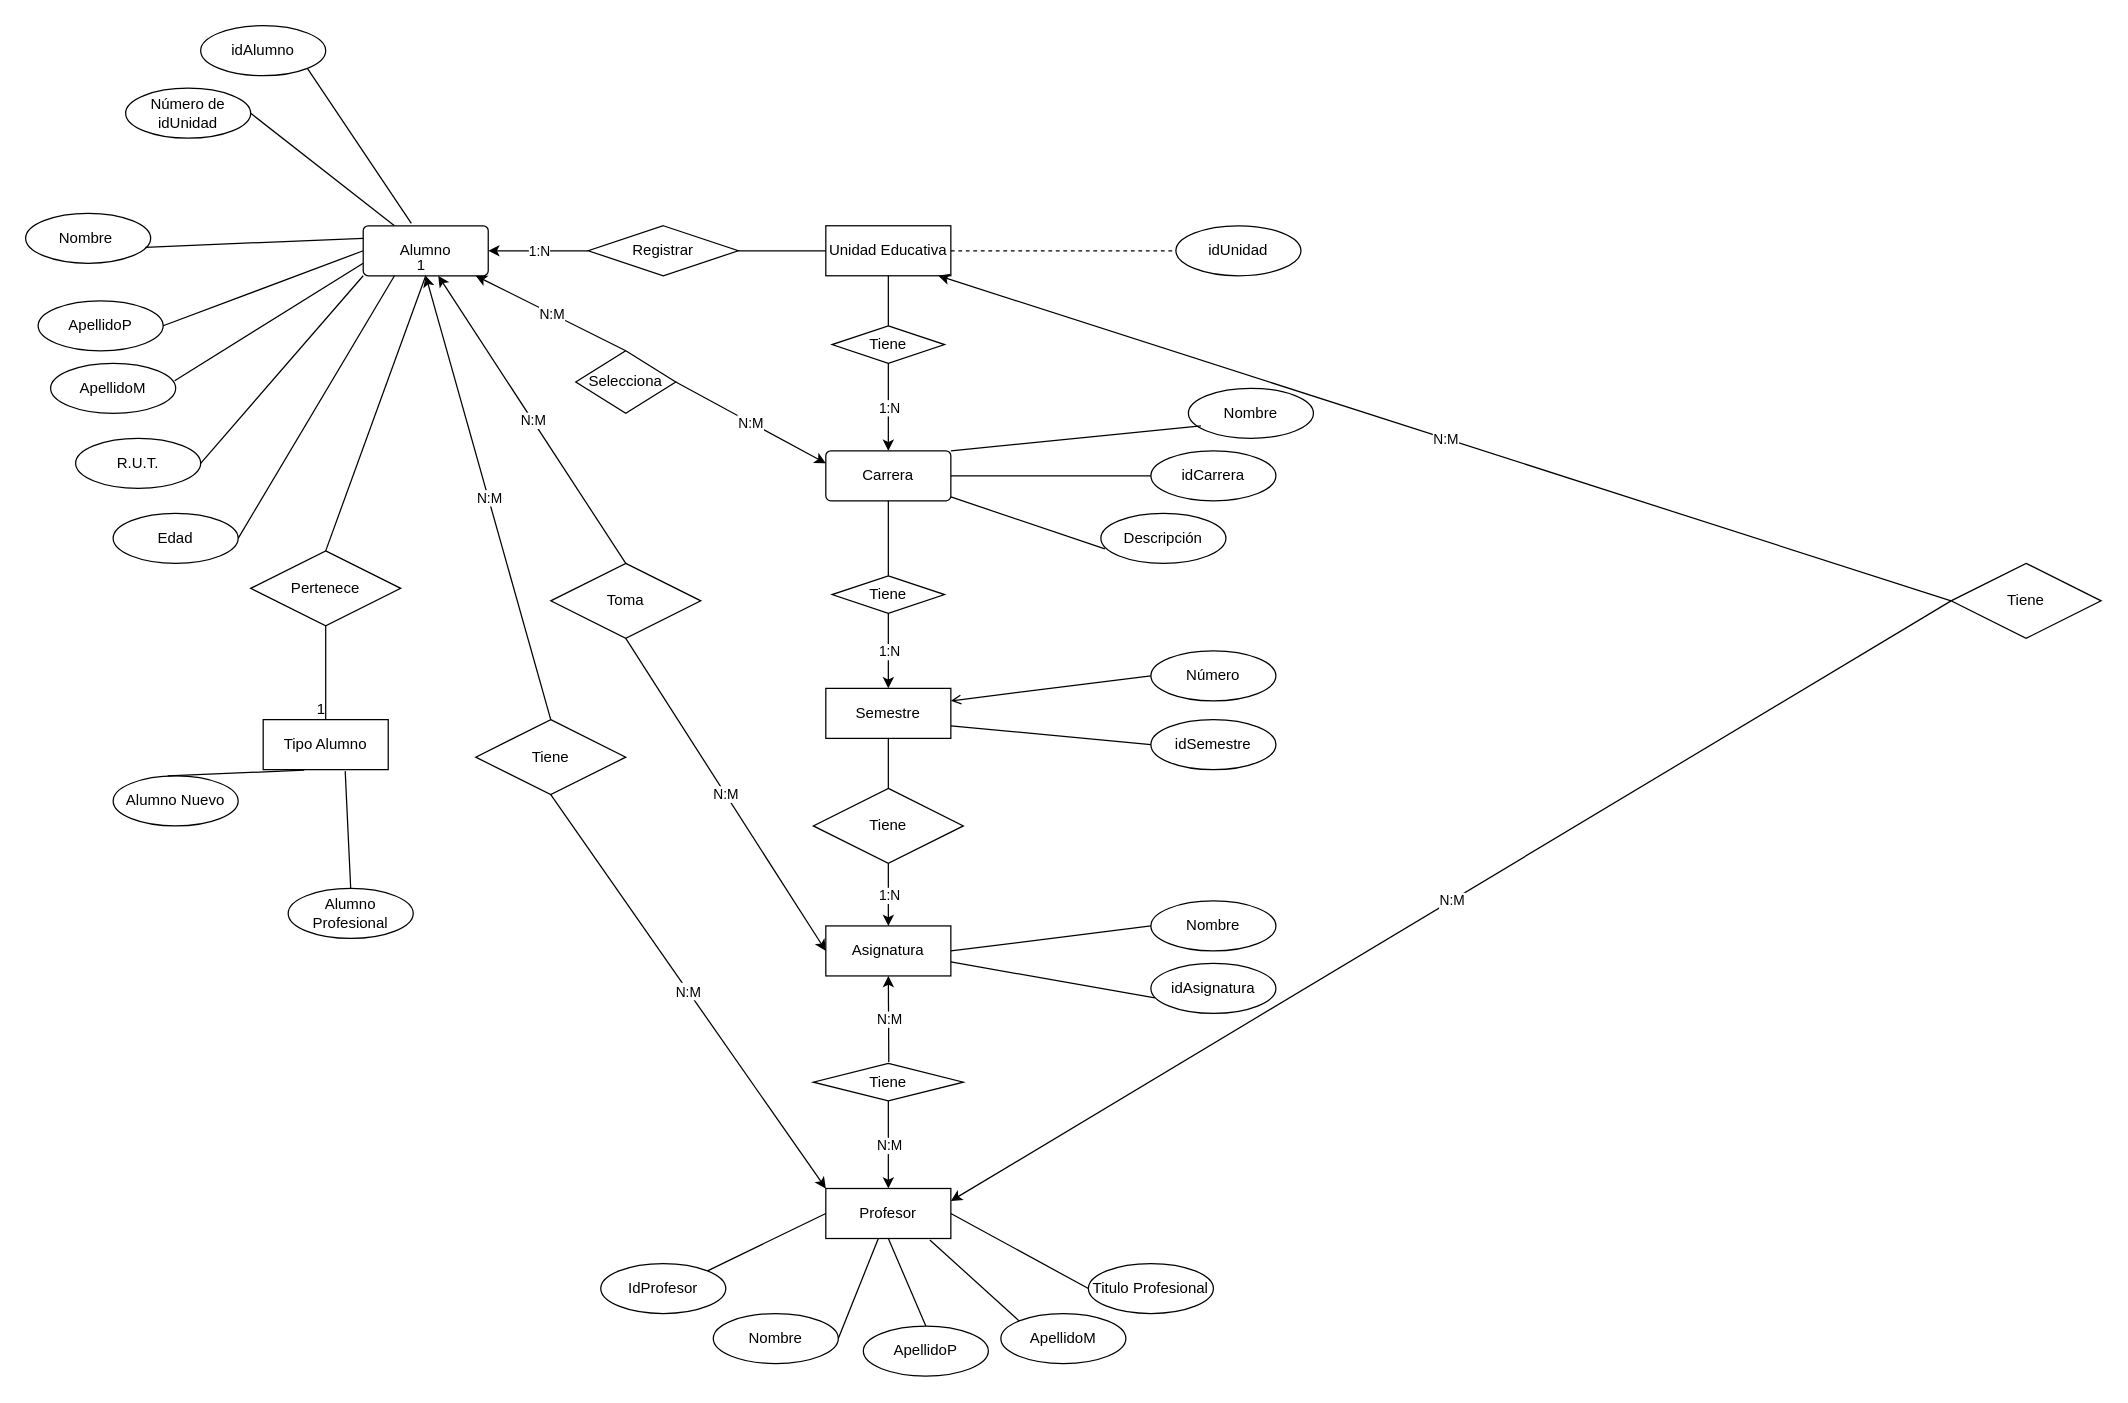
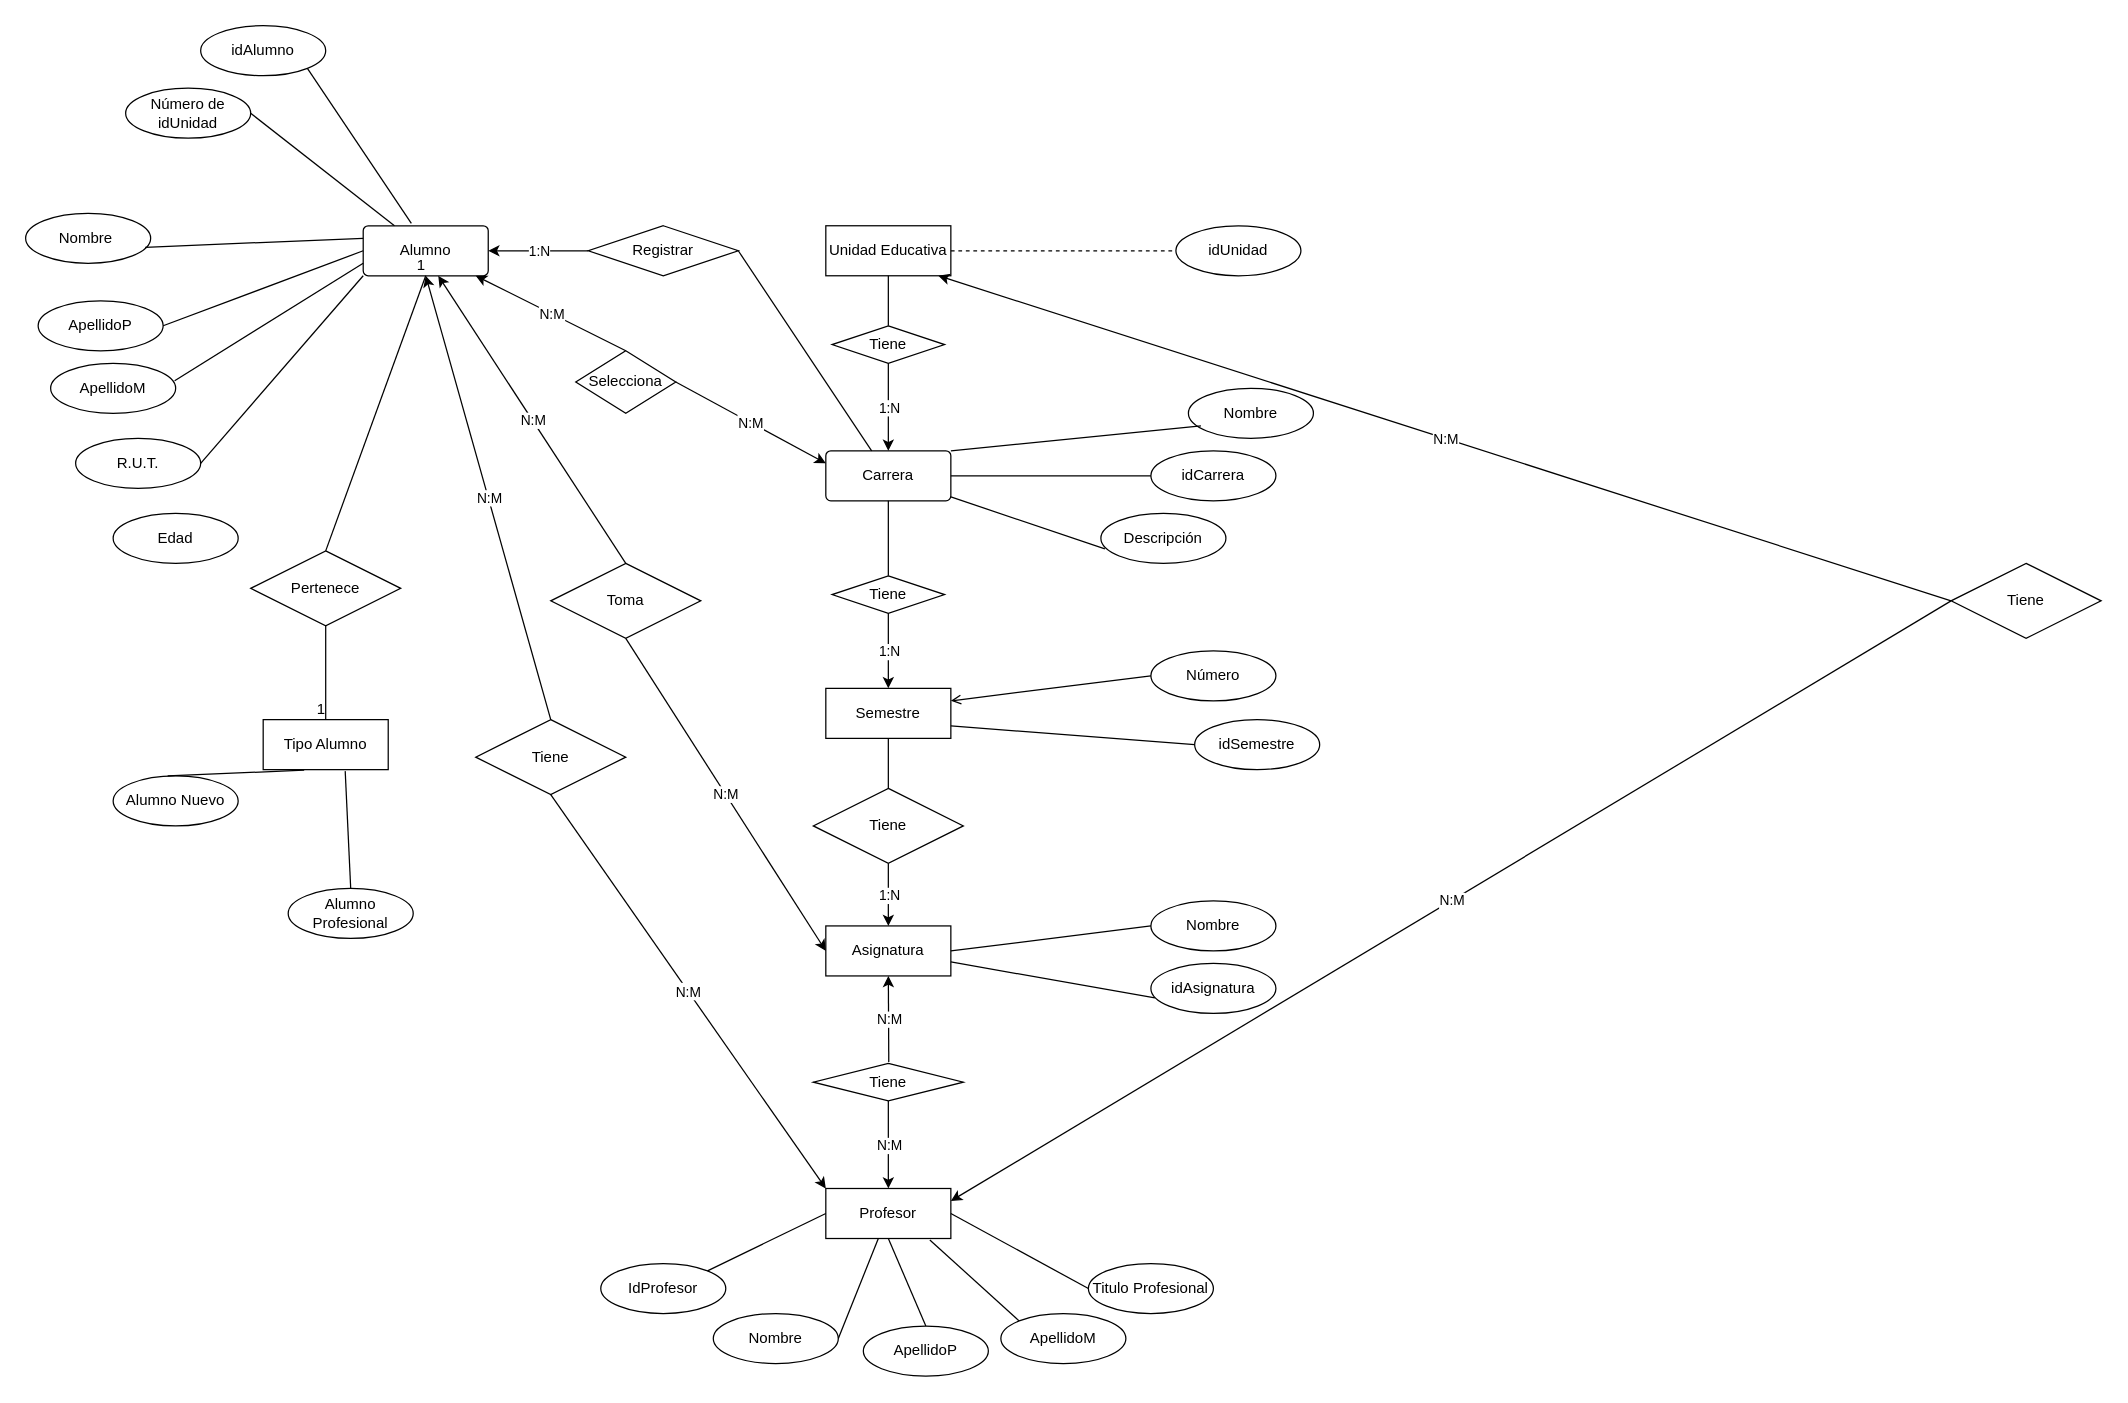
(781, 251) -> (805, 351)
(316, 407) -> none
(1213, 744) -> (1257, 744)
